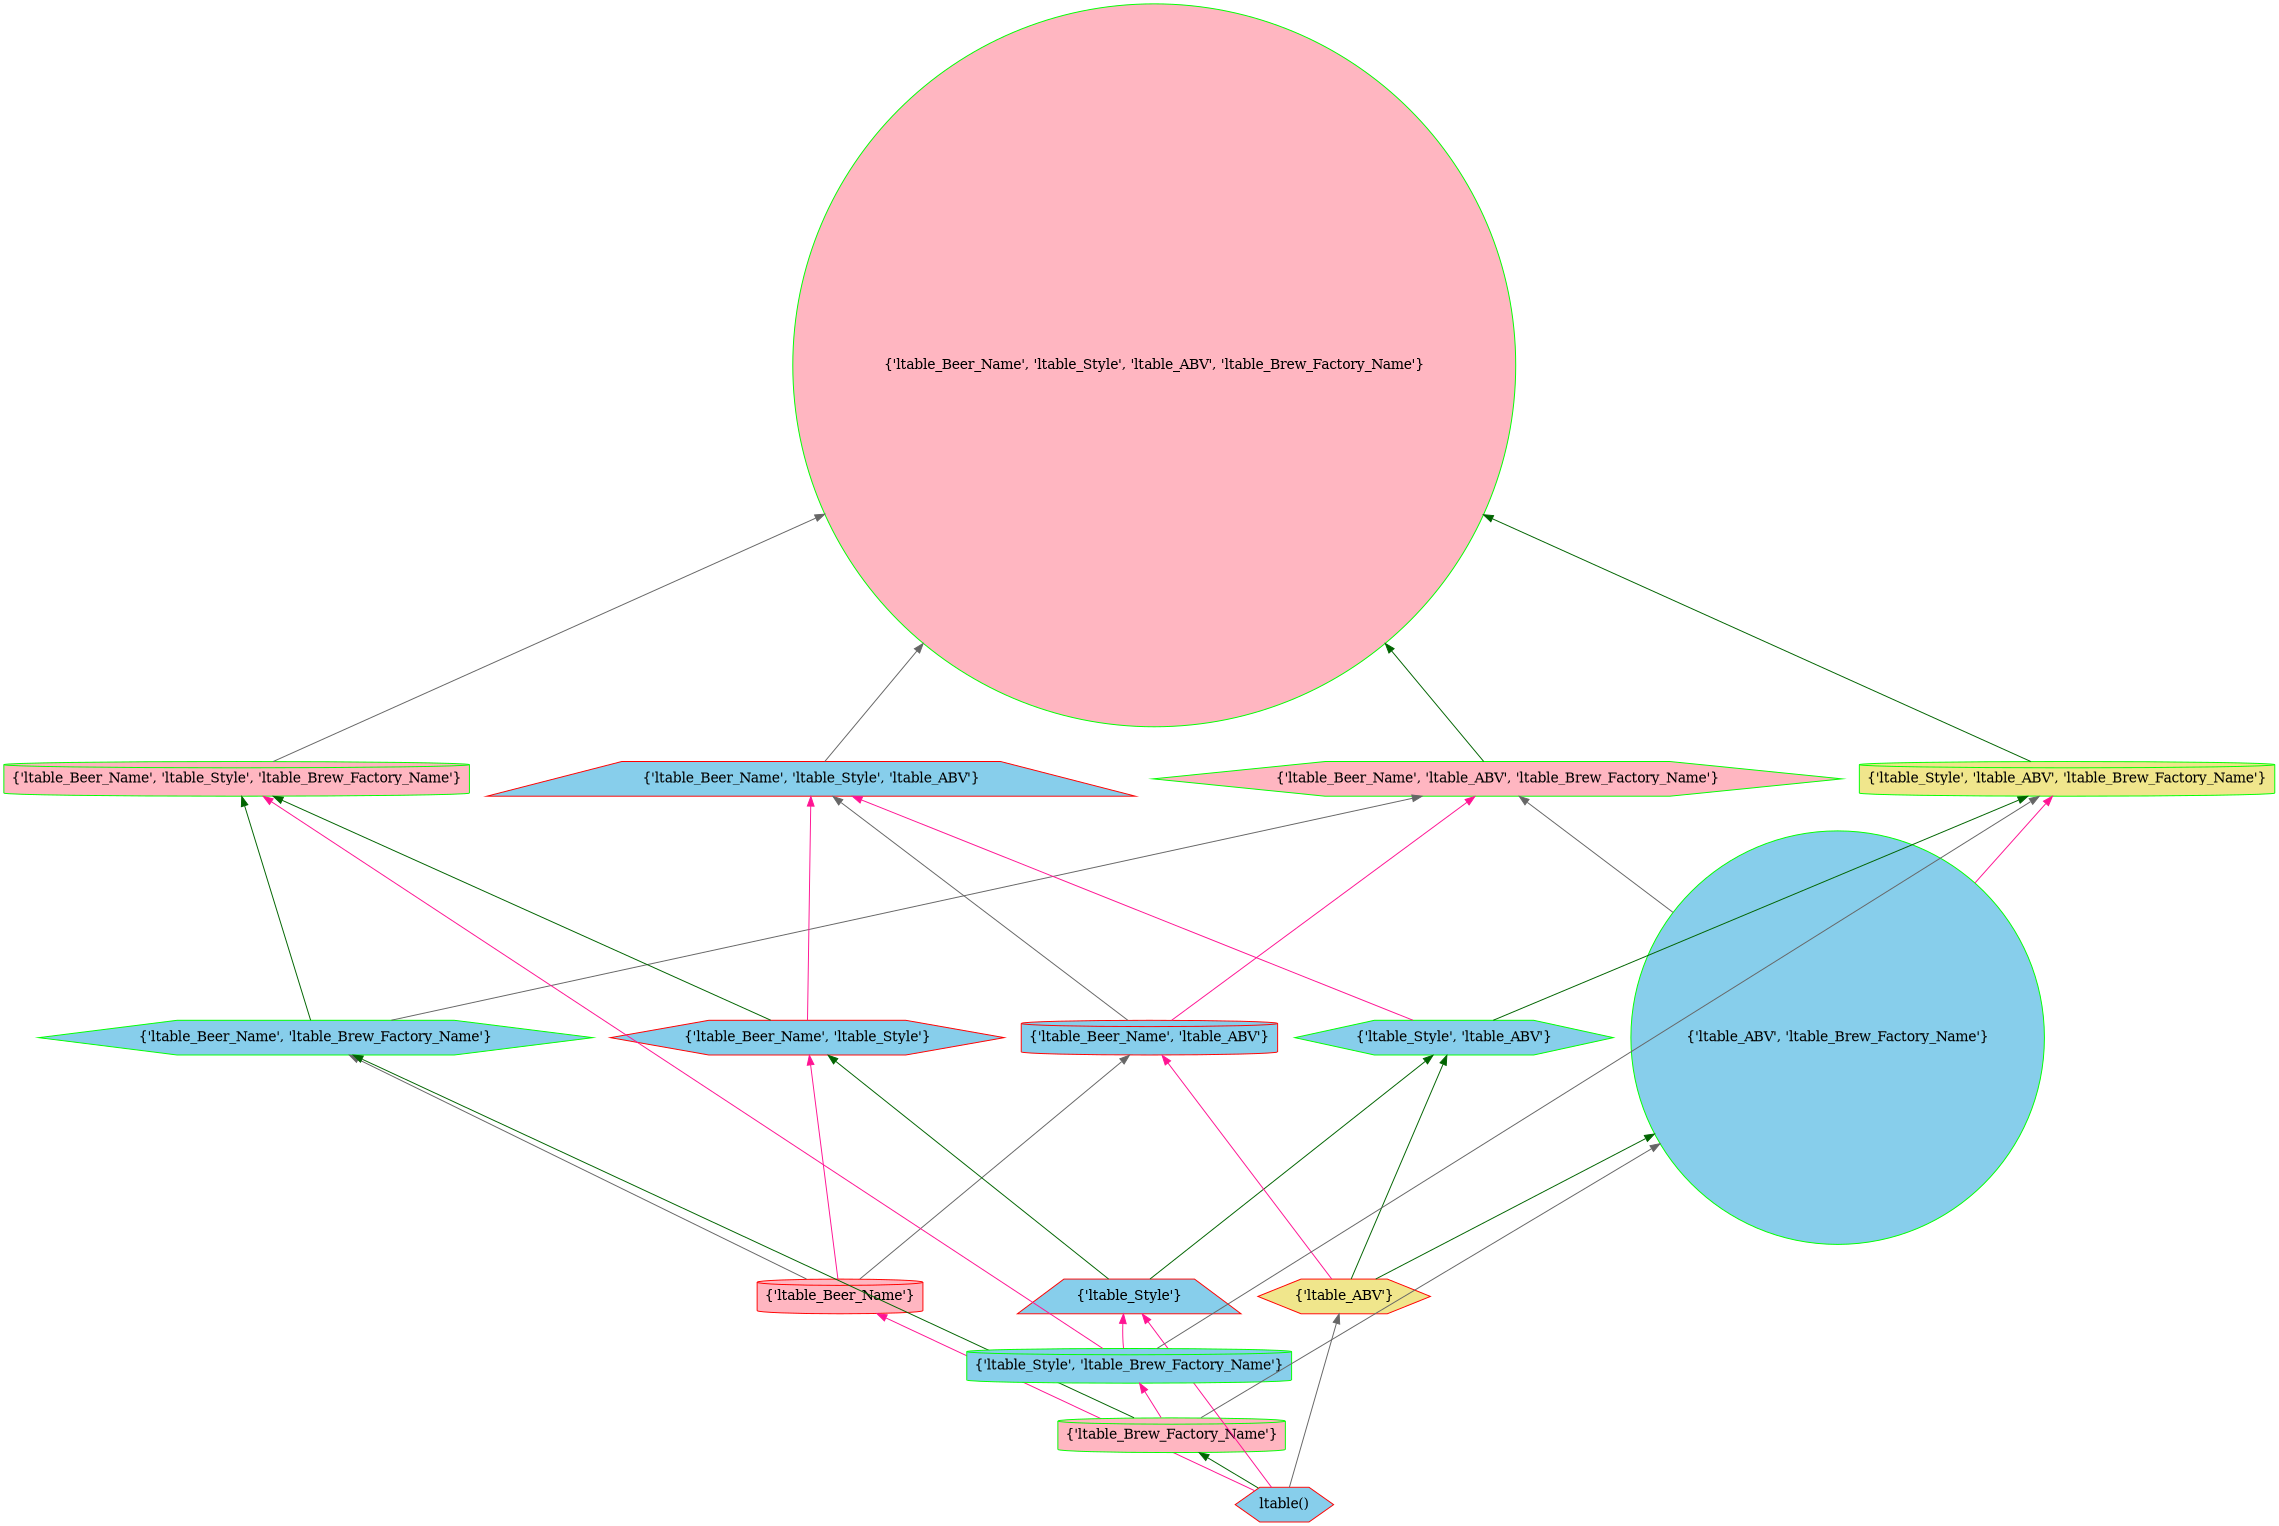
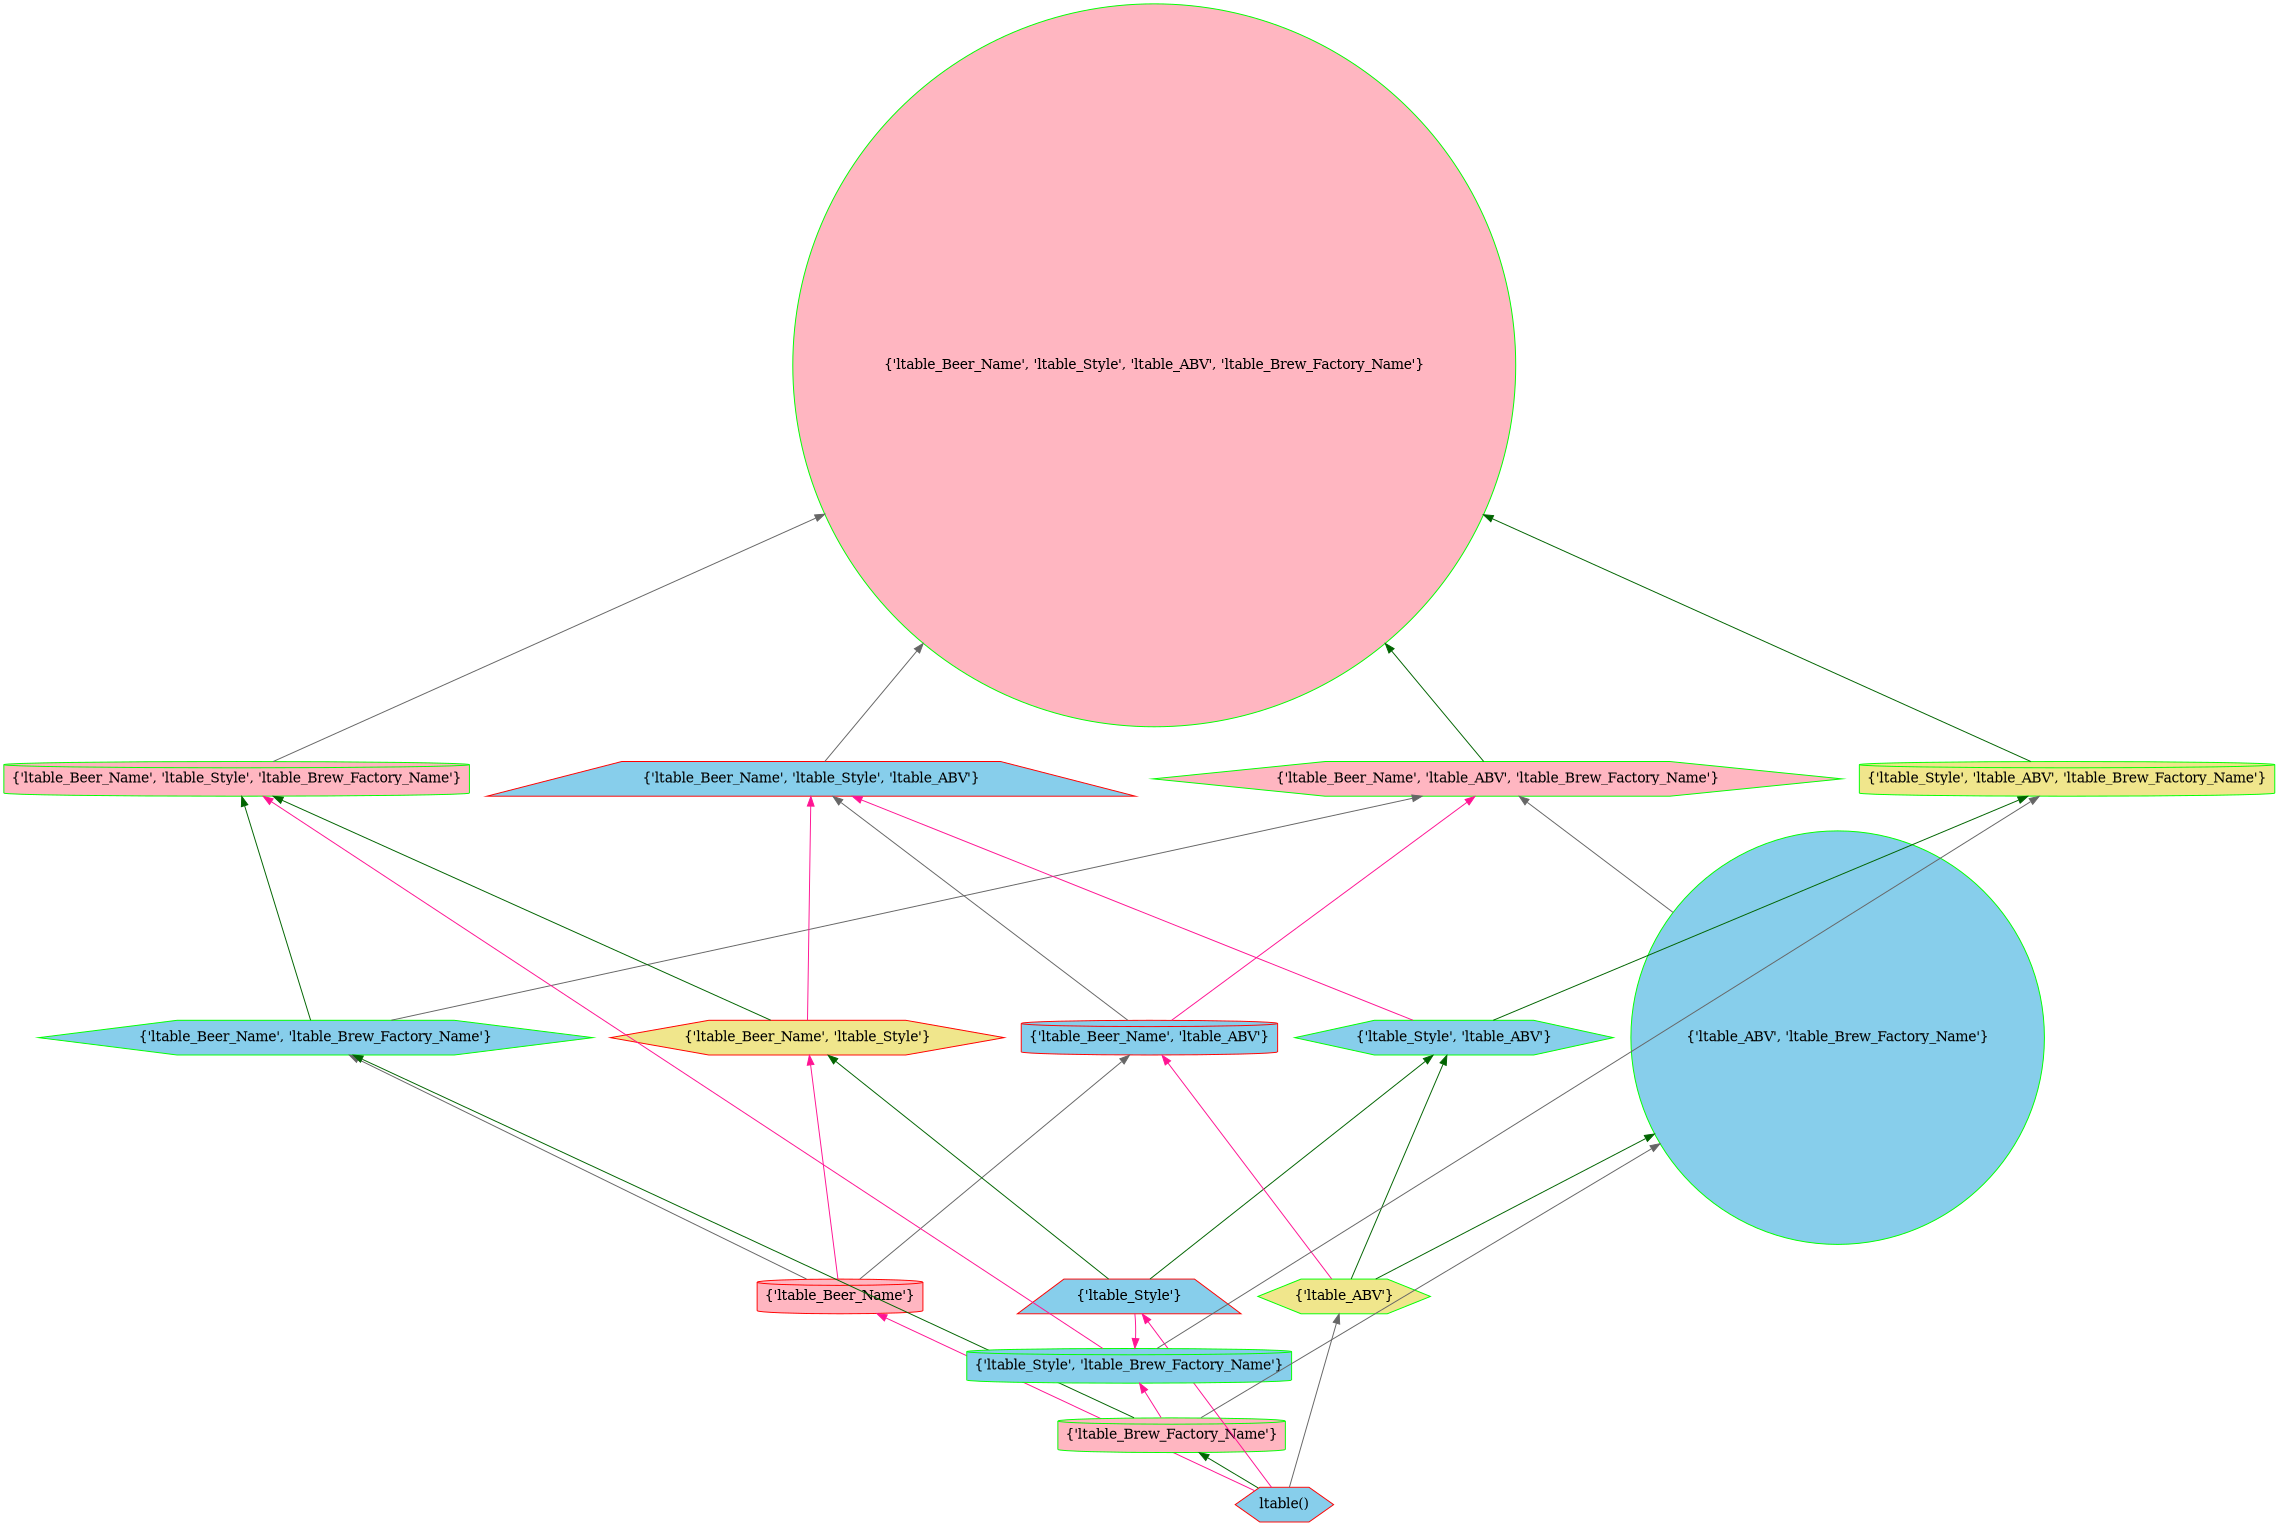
(2010, 843) -> none
(807, 1038) -> (807, 1038)
(1344, 1296) -> (1344, 1296)
(1123, 1336) -> (1136, 1326)
